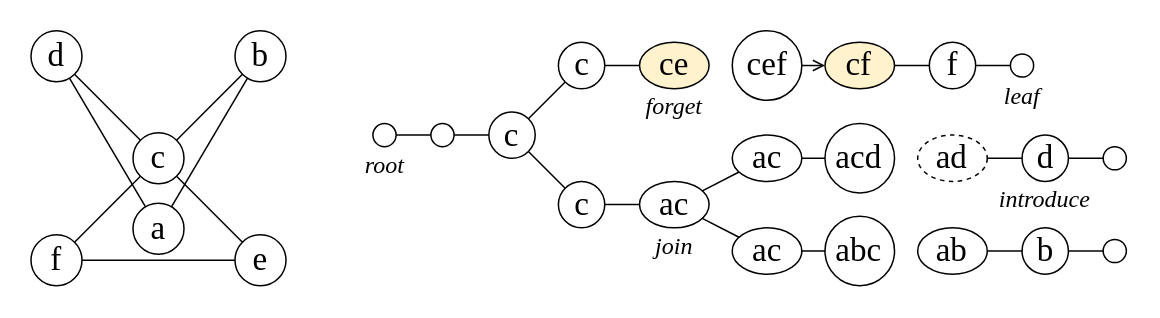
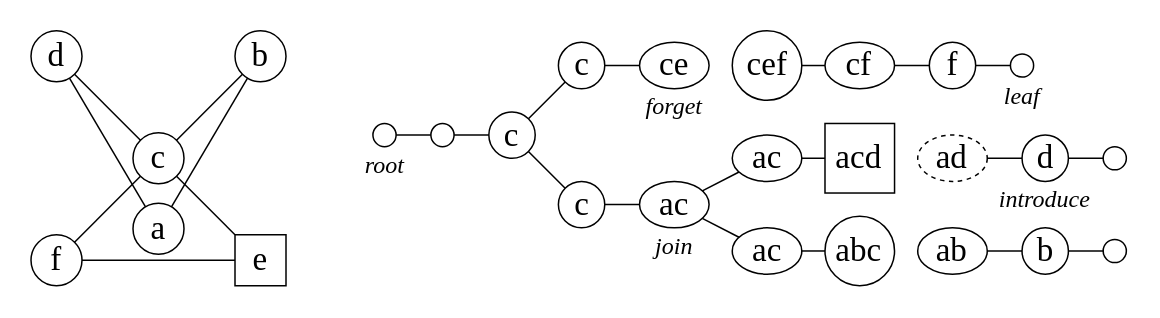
(674, 66) -> (674, 66)
(817, 66) -> (818, 66)
(860, 66) -> (860, 66)
(860, 158) -> (860, 158)
(260, 260) -> (260, 260)
